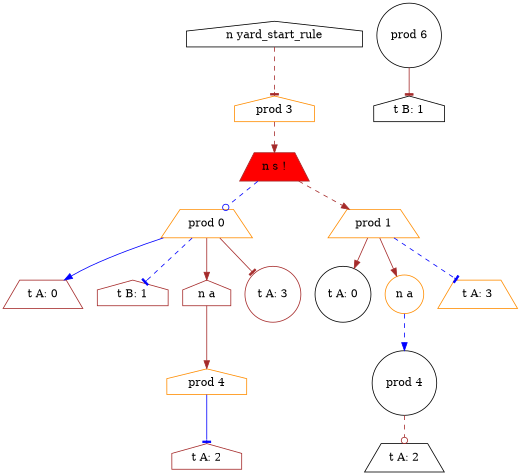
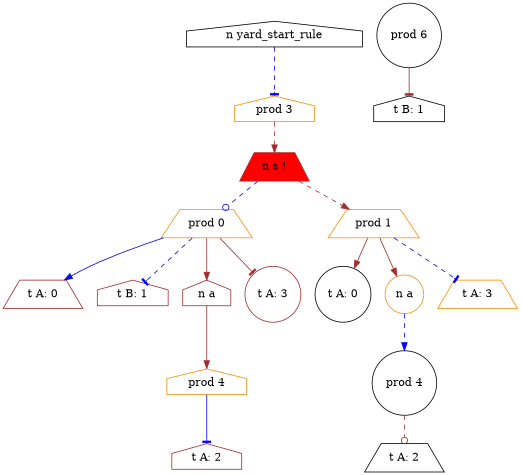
(274, 69) -> (274, 69)
